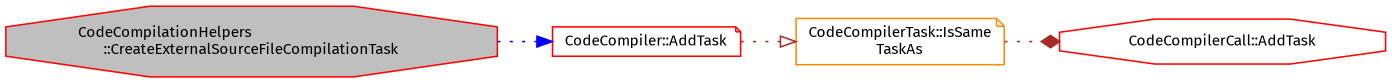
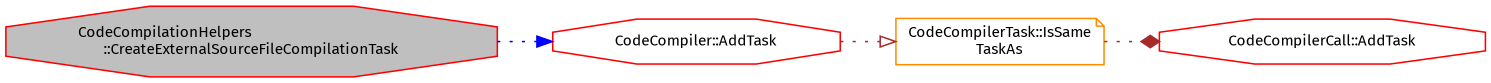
(647, 42) -> (696, 42)
